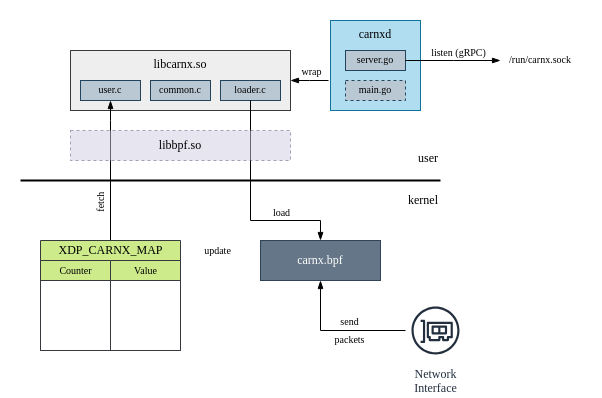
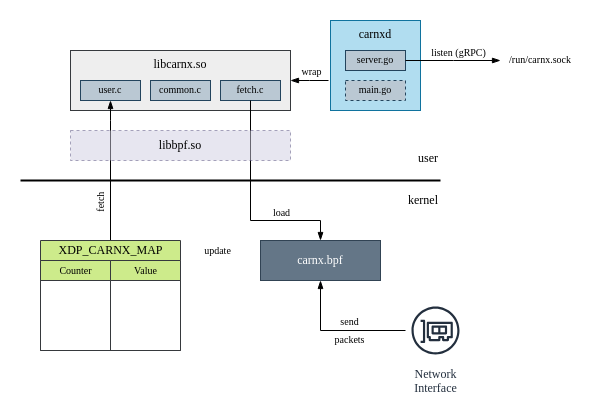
(251, 90) -> (251, 90)
